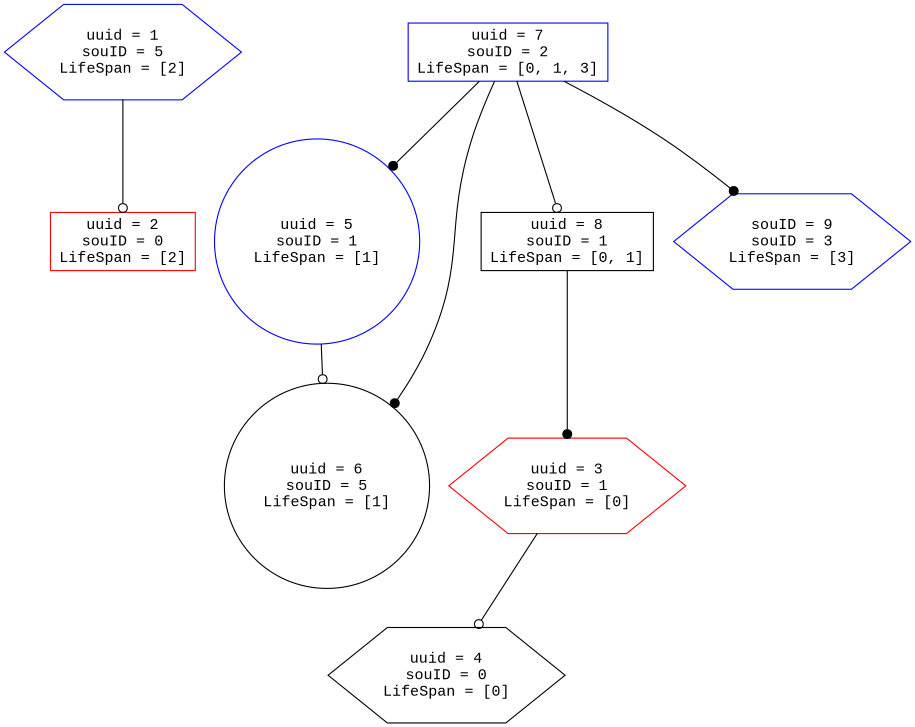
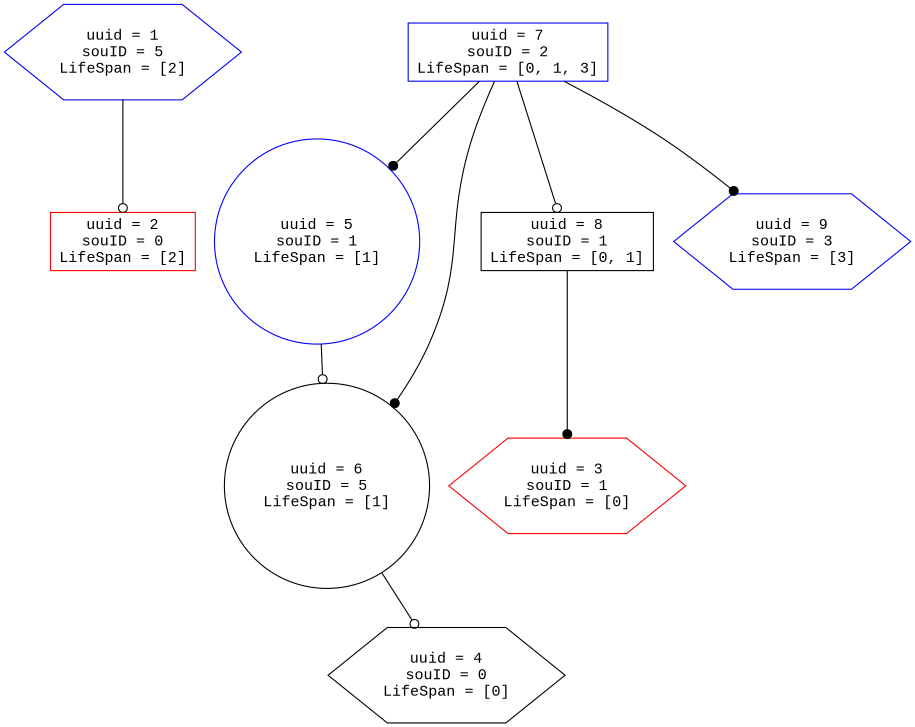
(792, 242) -> (792, 242)
(509, 577) -> (397, 596)
